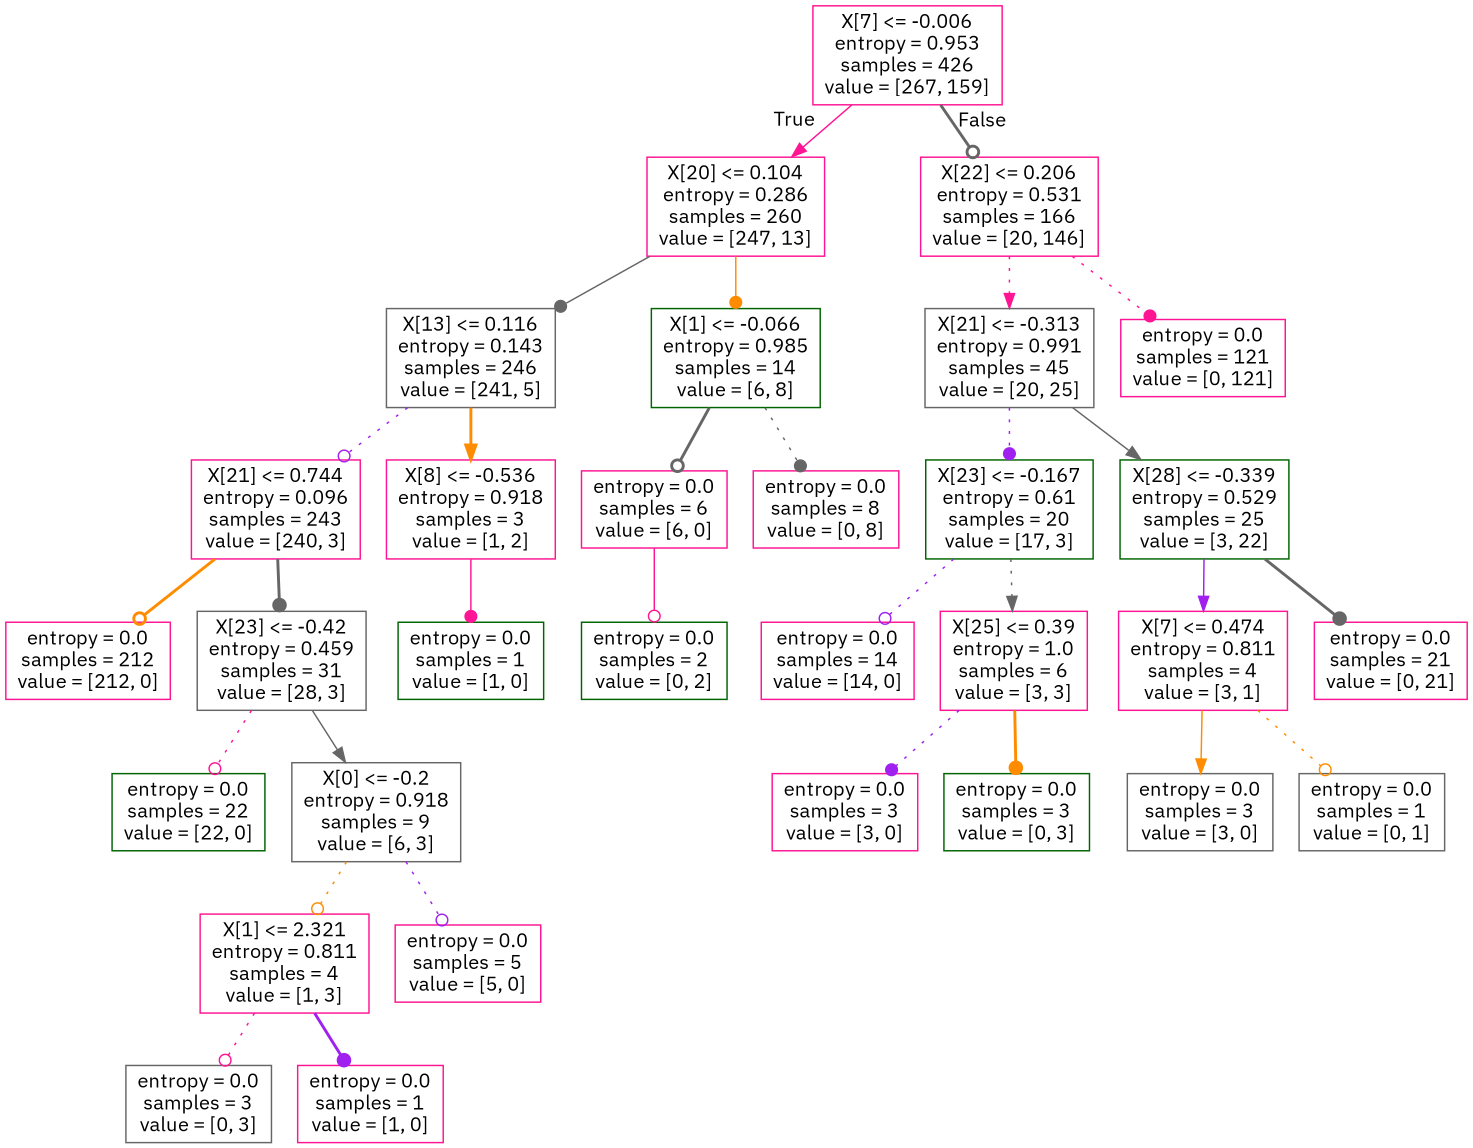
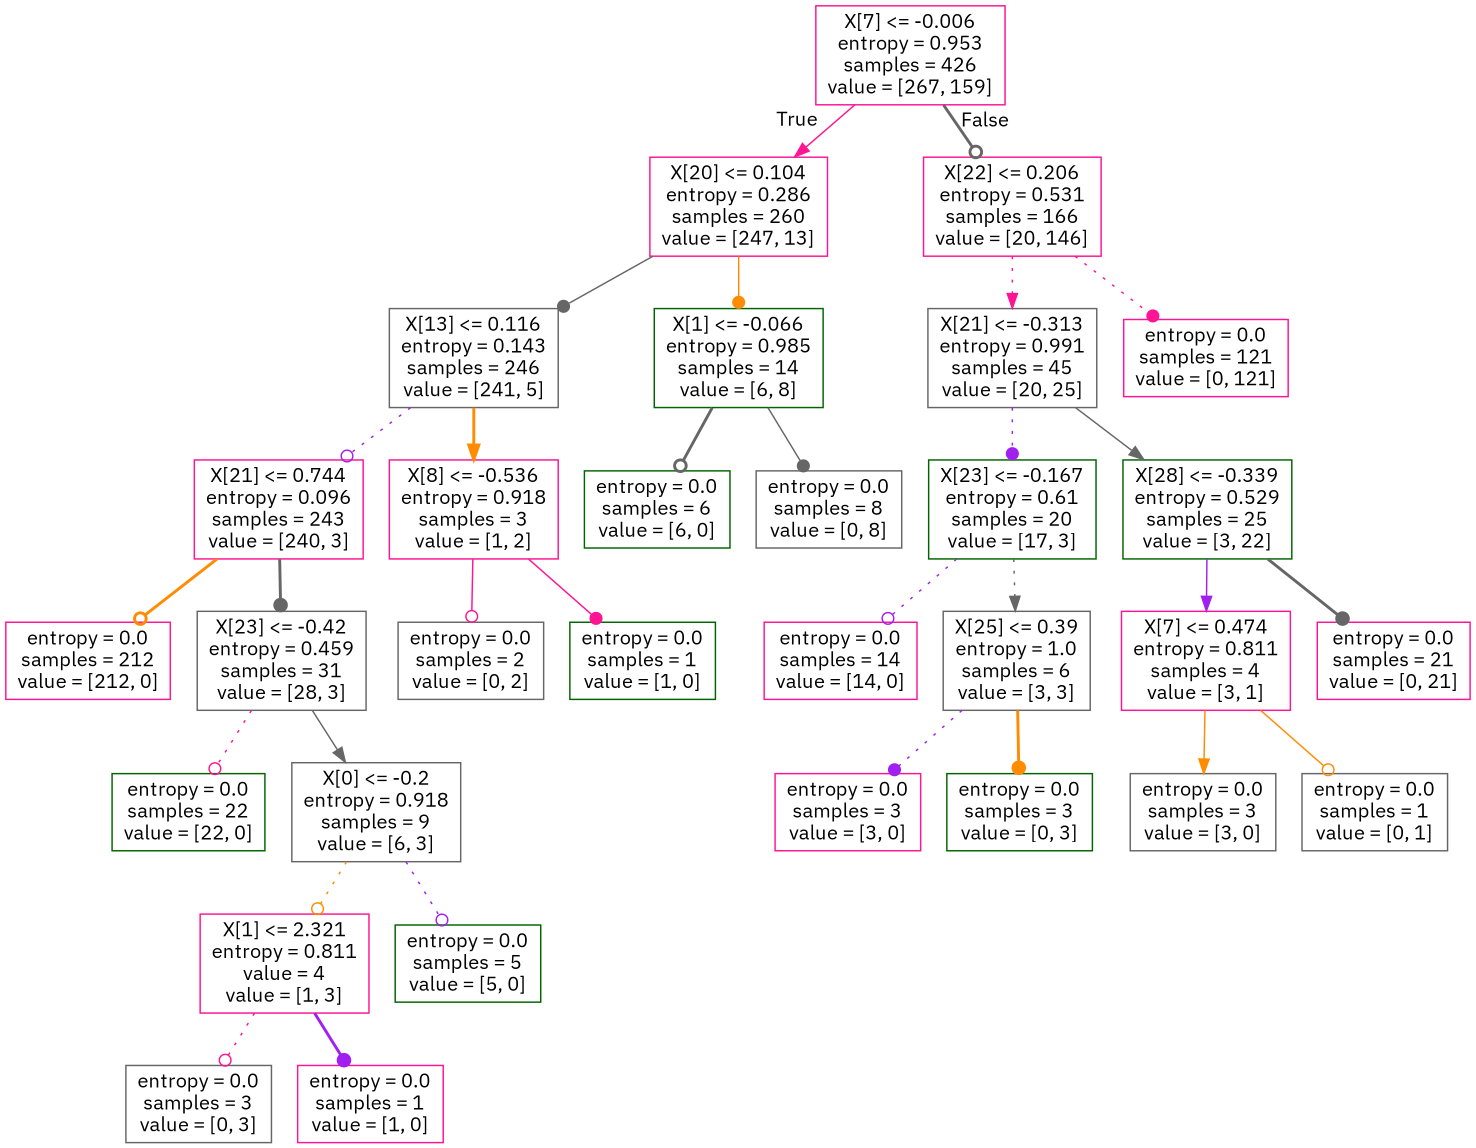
(781, 434) -> (784, 434)
(654, 509) -> (657, 509)
(826, 509) -> (829, 509)
(654, 579) -> (472, 585)
(654, 661) -> (471, 661)
(1014, 661) -> (1017, 661)
(1289, 738) -> (1292, 738)
(285, 964) -> (285, 964)
(468, 964) -> (468, 964)
